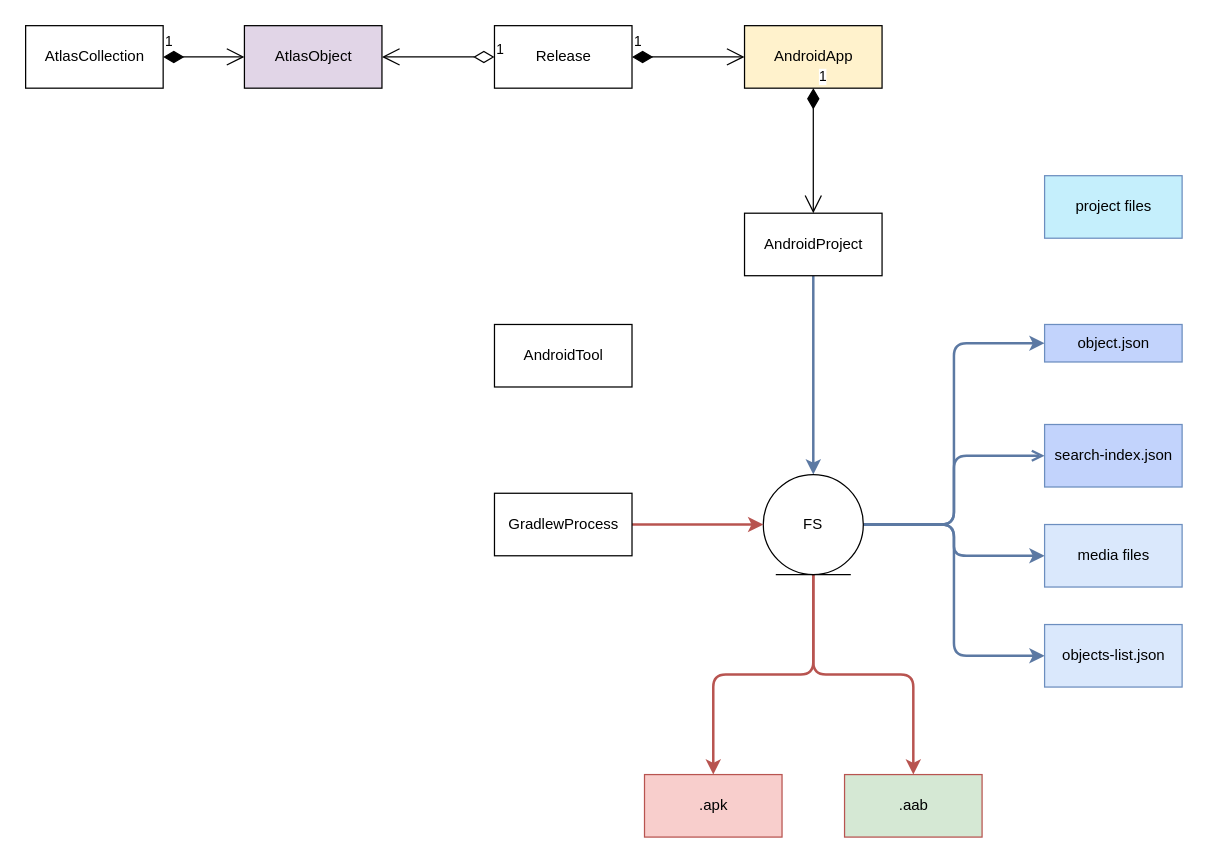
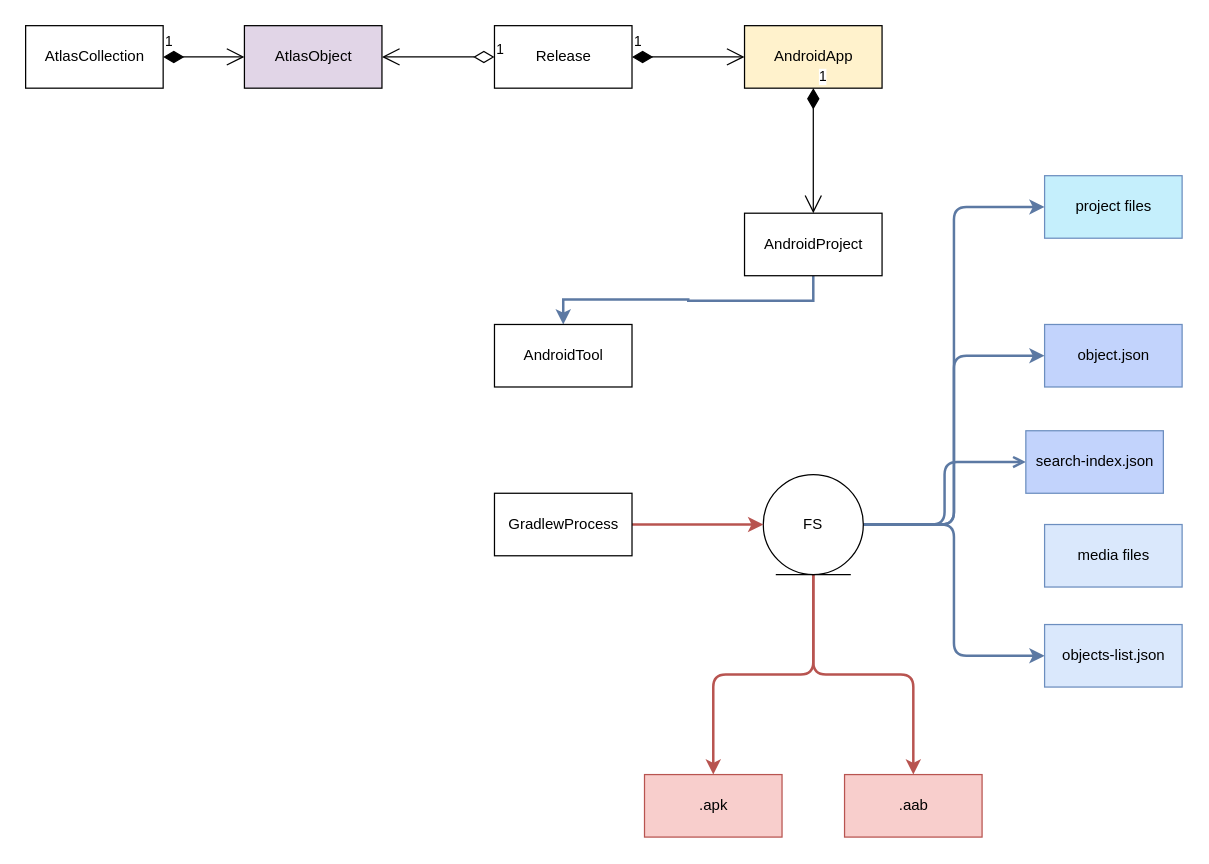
none -> (954, 242)
(1113, 343) -> (1113, 356)
(813, 381) -> (683, 299)
(1113, 456) -> (1094, 462)
(996, 556) -> none
(913, 806) -> (913, 806)
